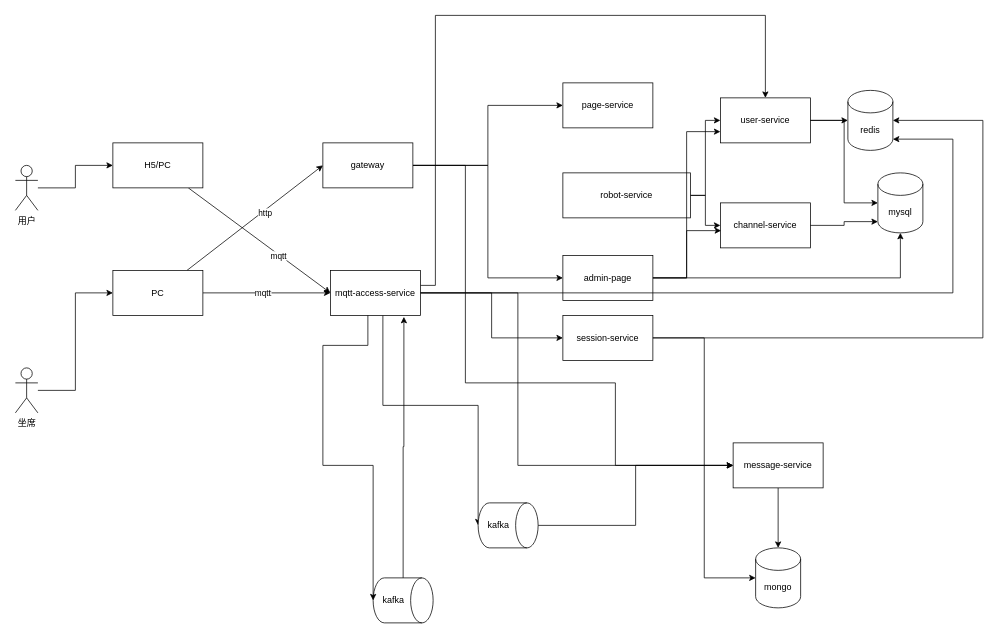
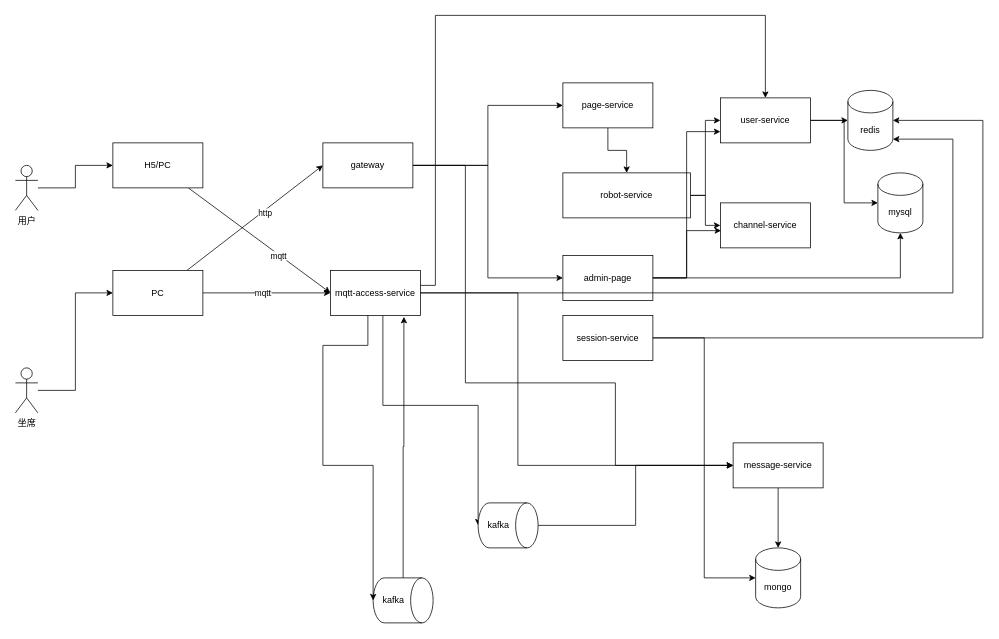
none -> (625, 150)
(843, 225) -> none
(492, 317) -> none
